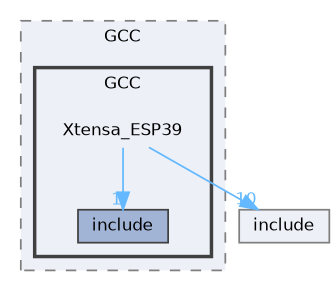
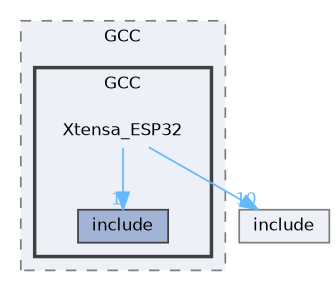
(123, 131) -> (123, 131)
